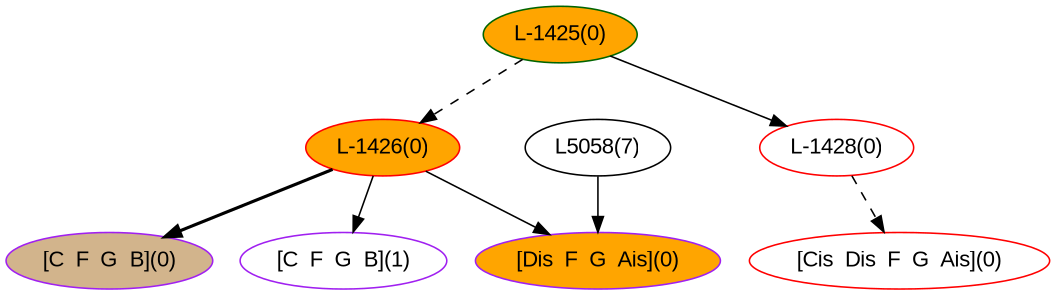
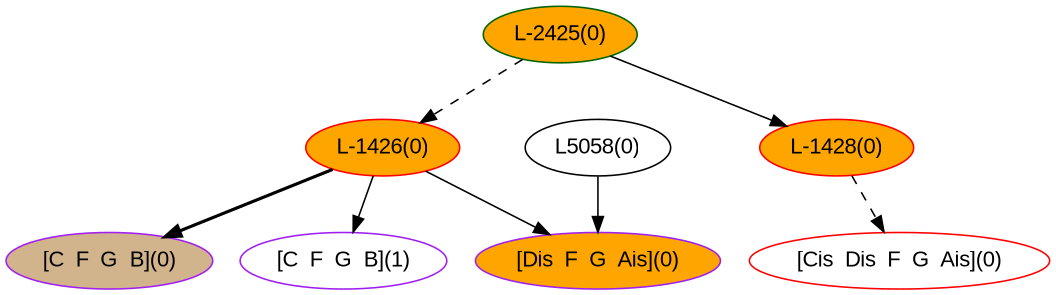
(560, 35) -> (560, 35)
(598, 148) -> (598, 148)
(837, 148) -> (837, 148)
